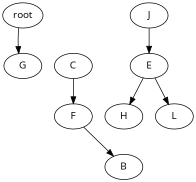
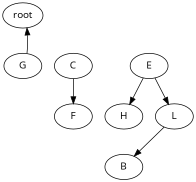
(149, 15) -> none
(18, 37) -> (28, 44)
(96, 139) -> (152, 139)
